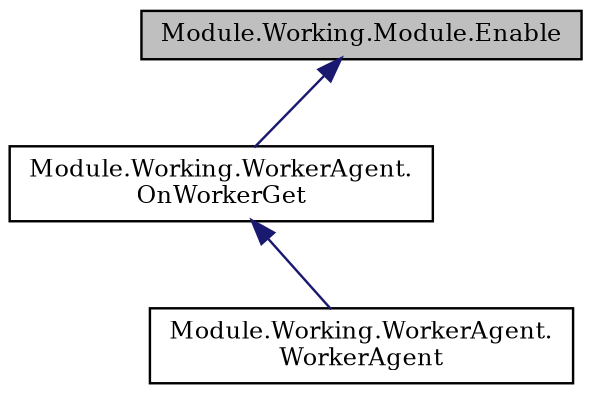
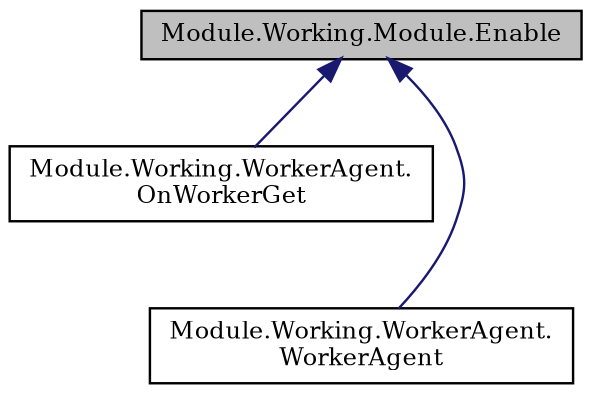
(300, 274) -> (463, 193)
